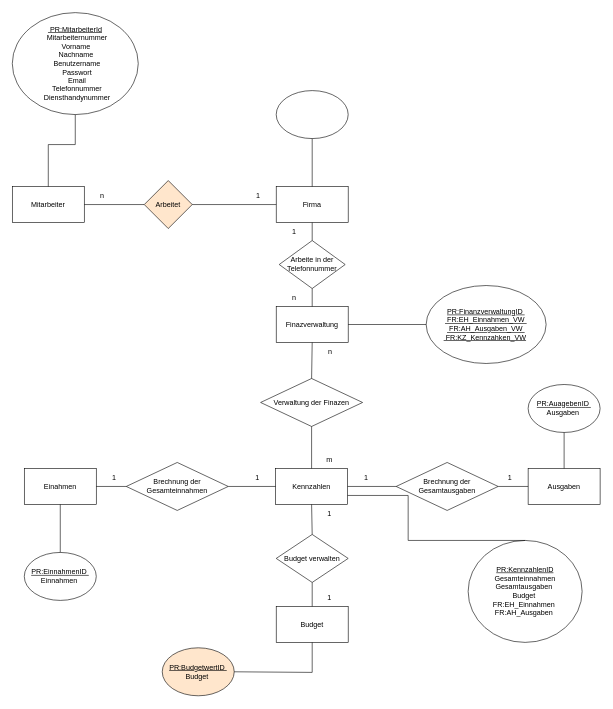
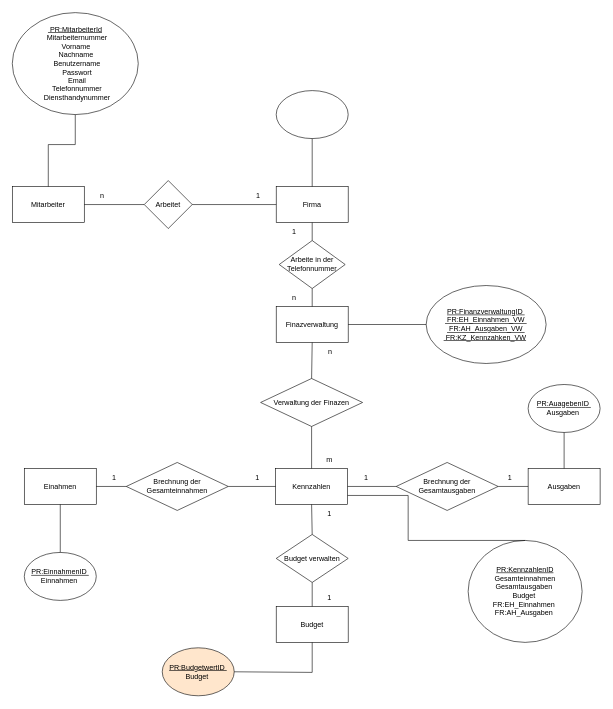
(168, 204) -> (168, 204)
